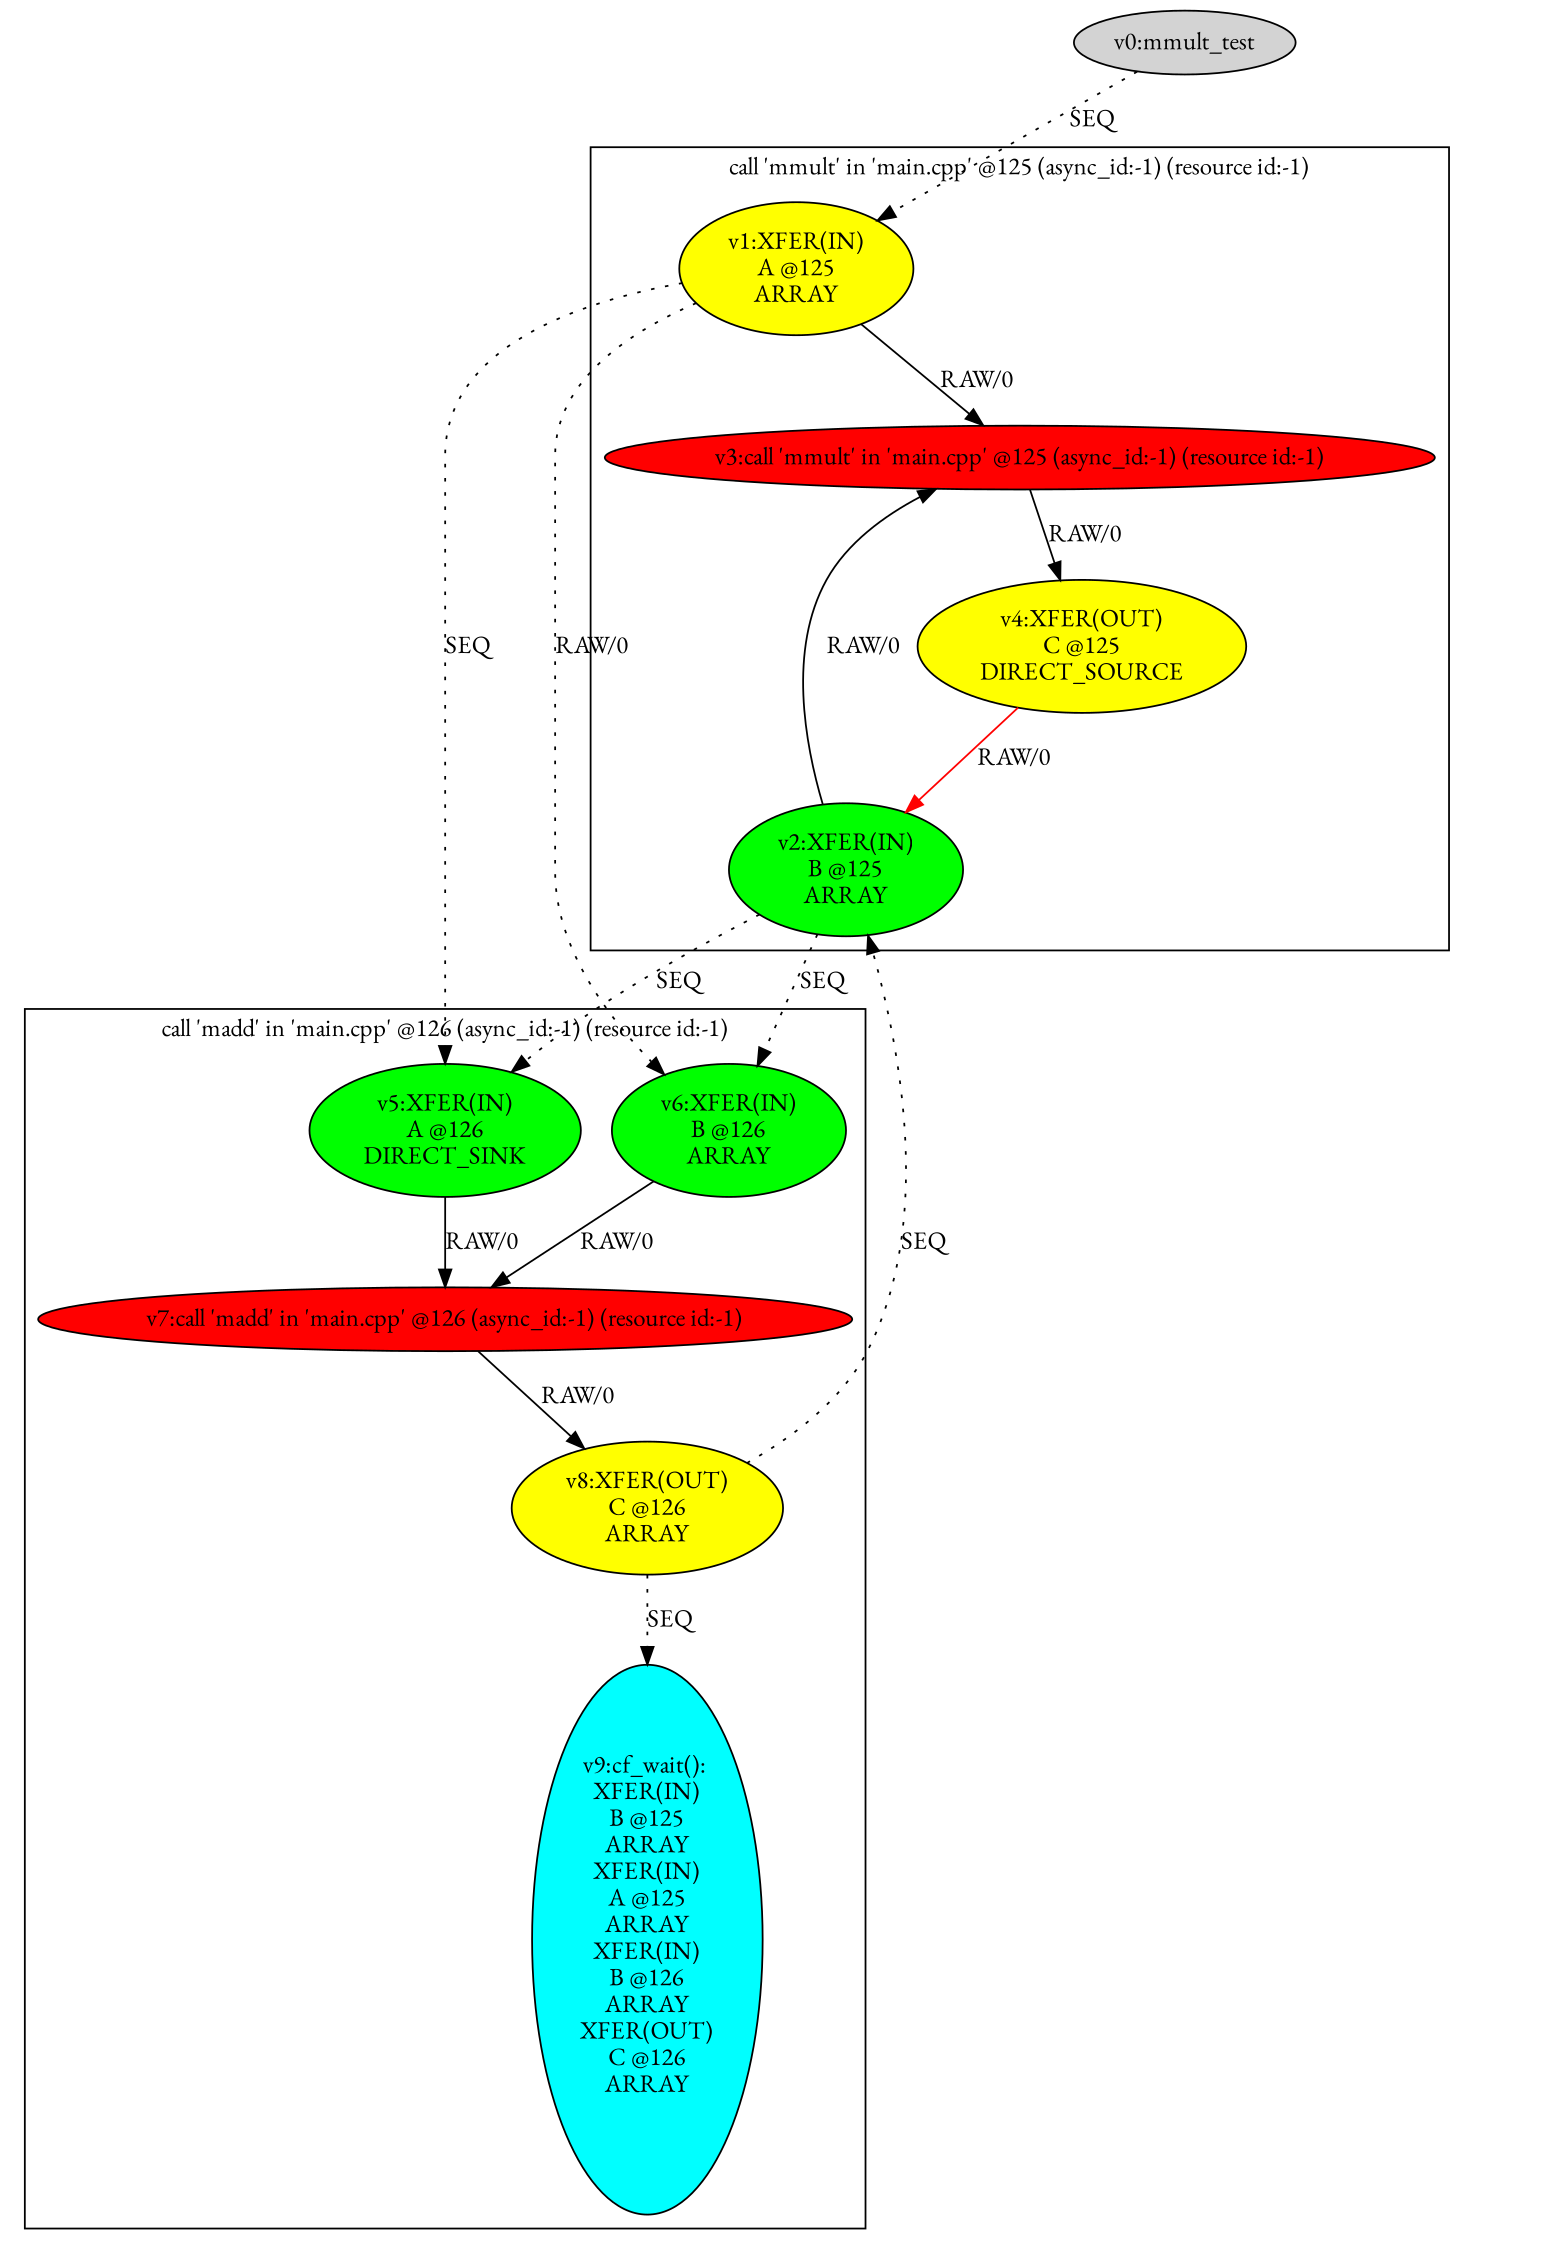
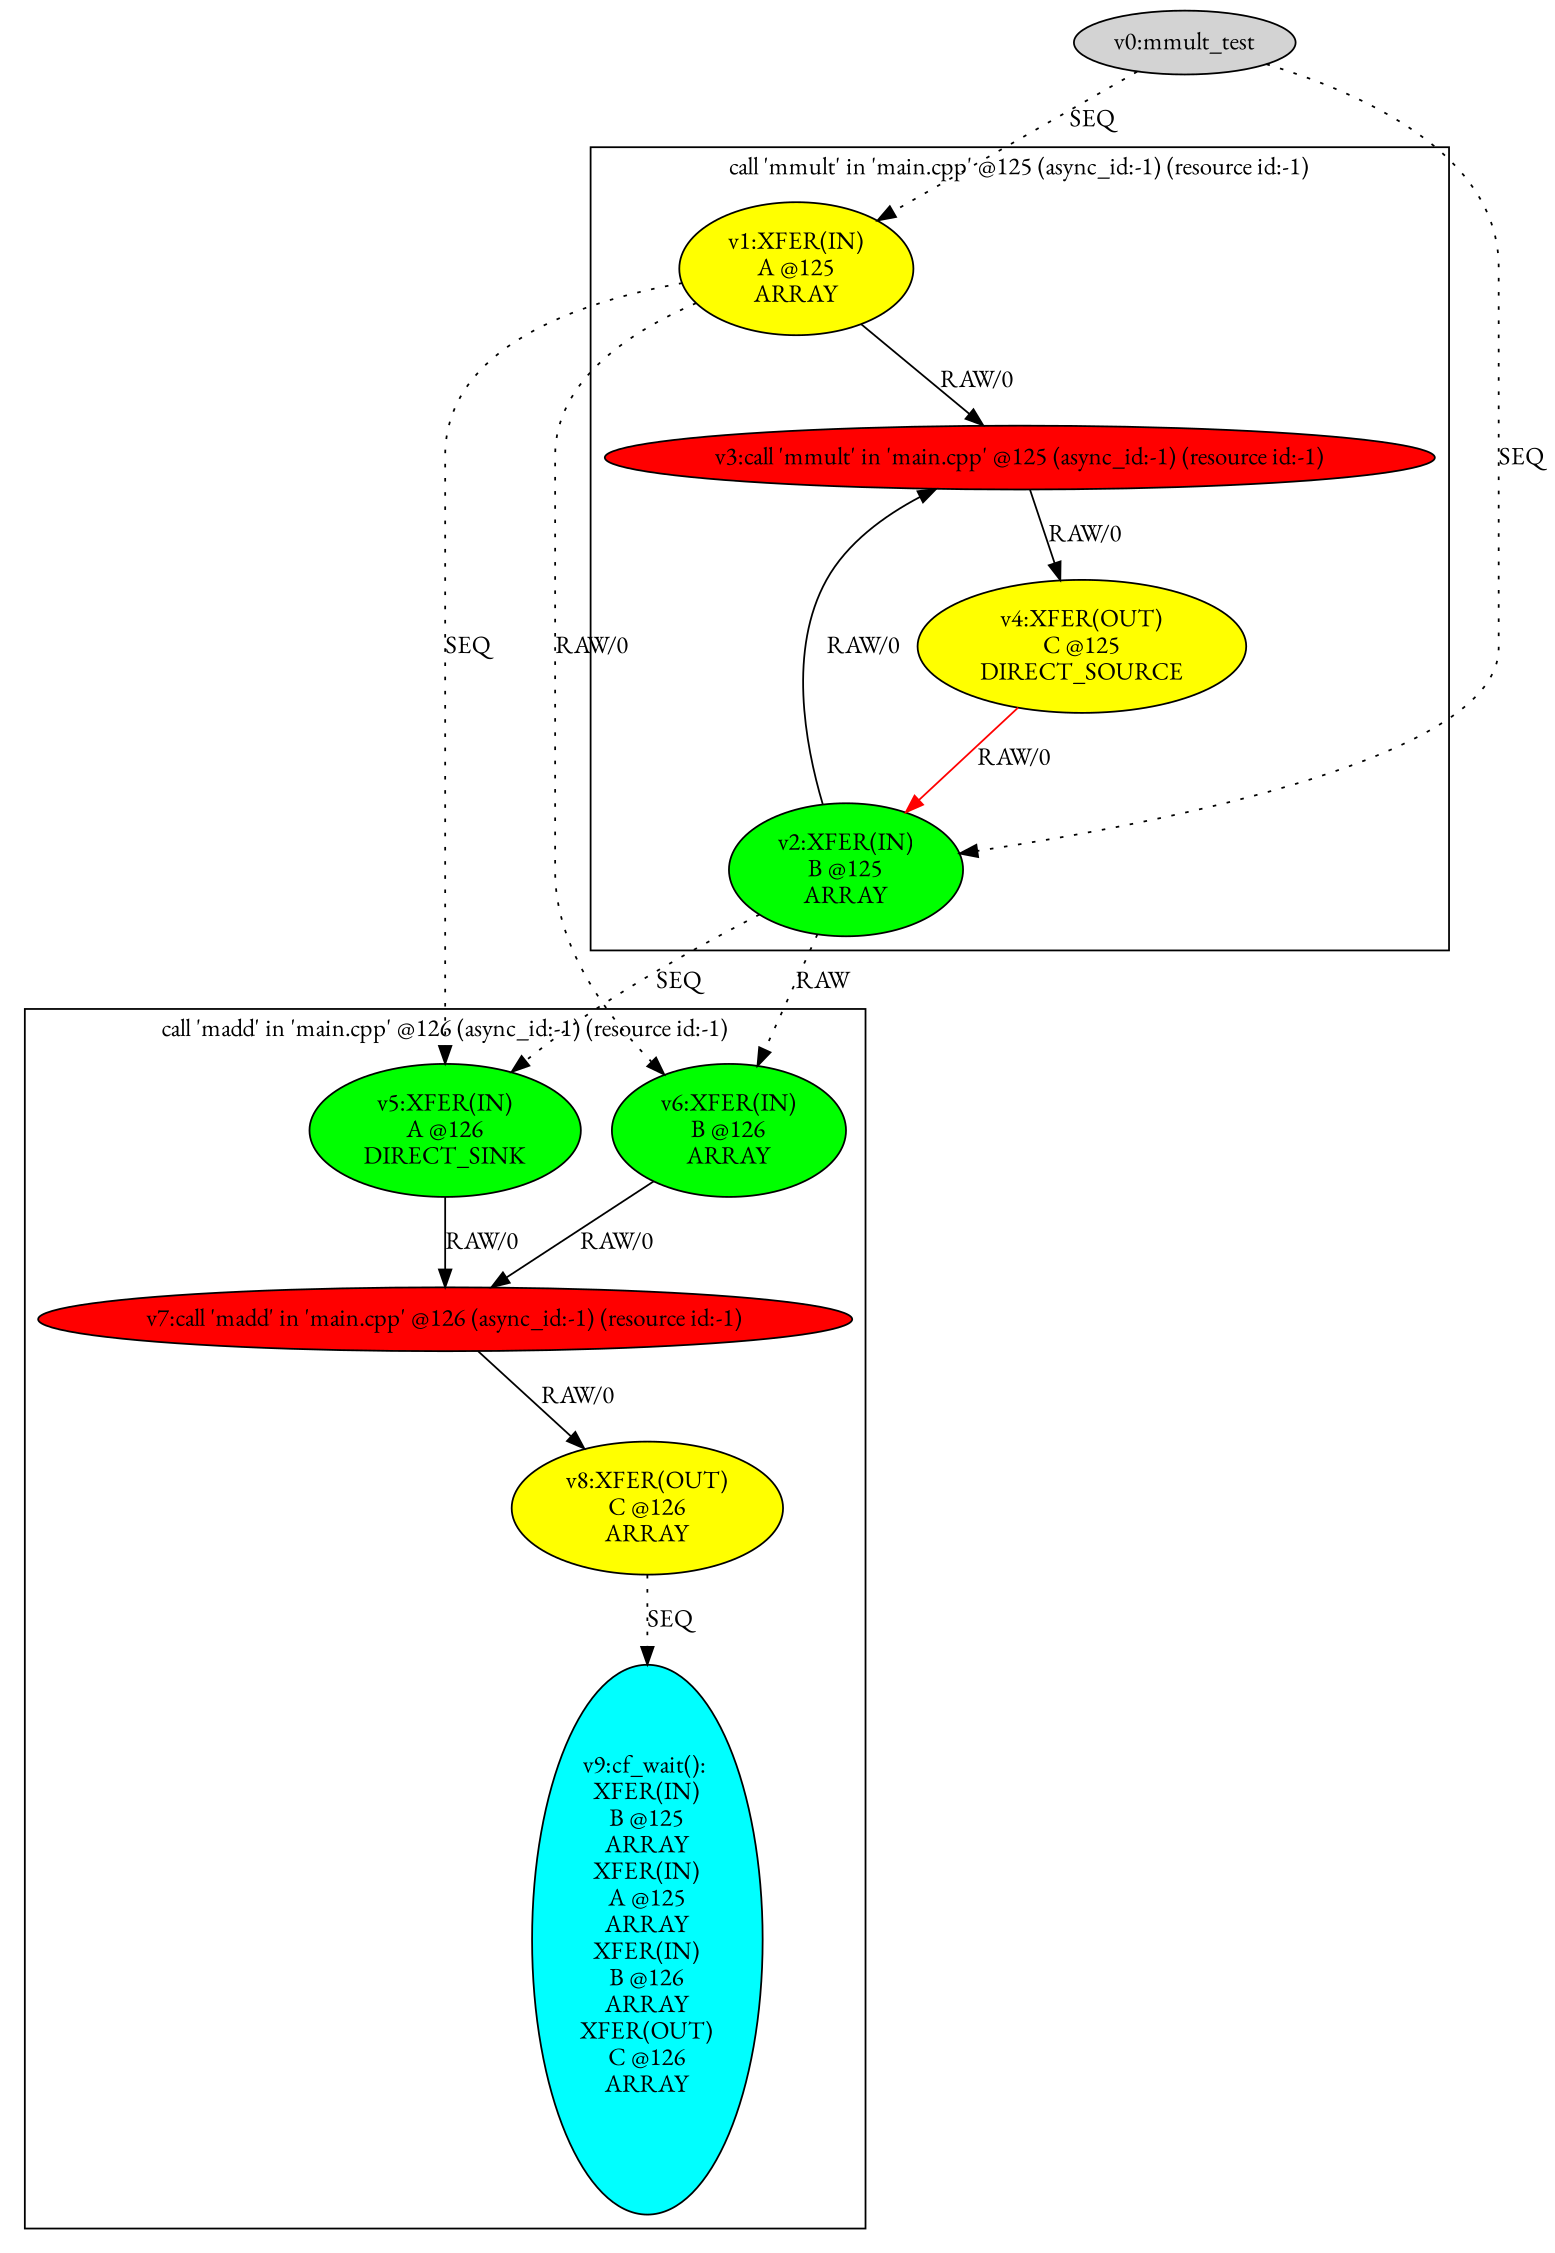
(823, 981) -> (823, 981)
(901, 1236) -> (1499, 583)
